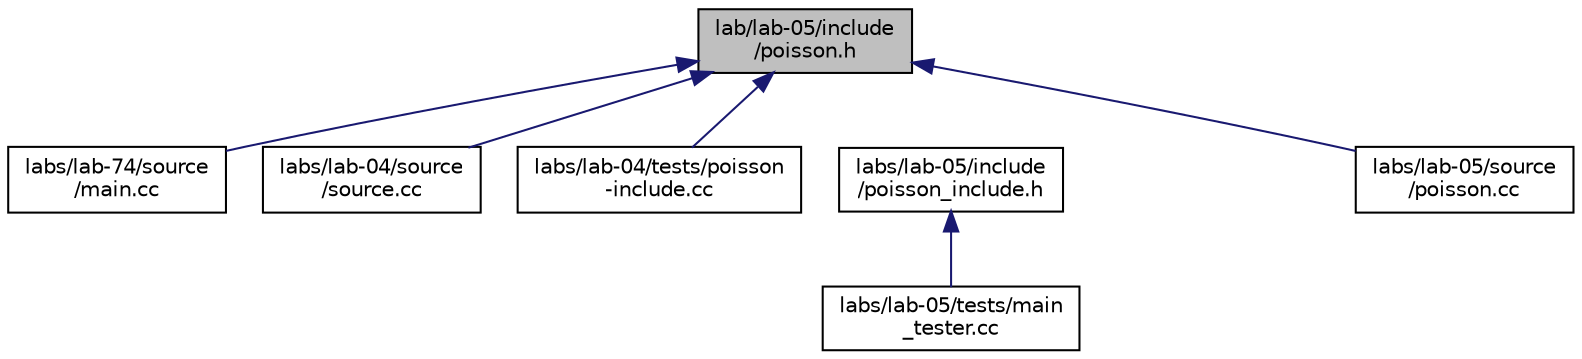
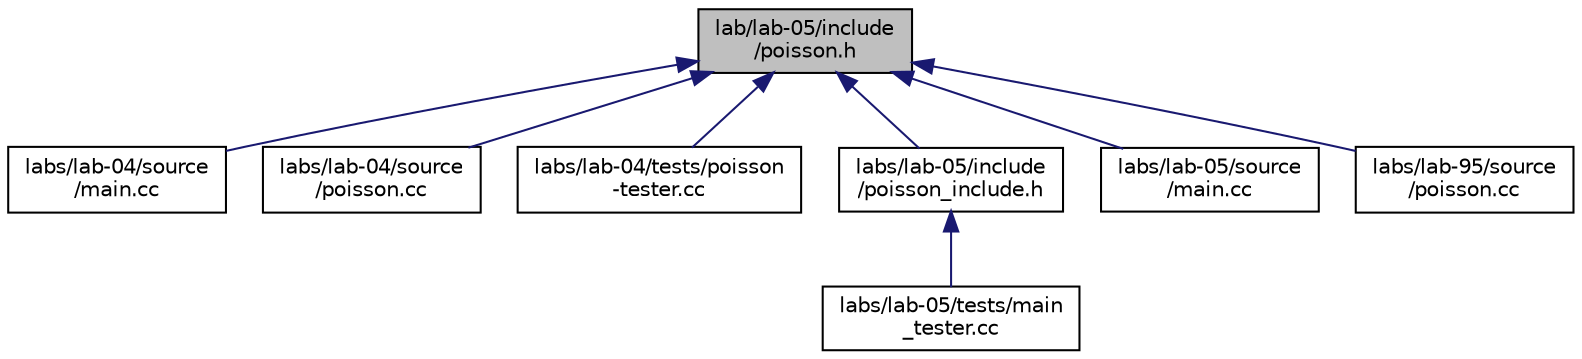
none -> (886, 117)
(117, 180) -> (117, 180)
(372, 180) -> (372, 180)
(659, 180) -> (659, 180)
none -> (1210, 180)
(1465, 180) -> (1465, 180)
